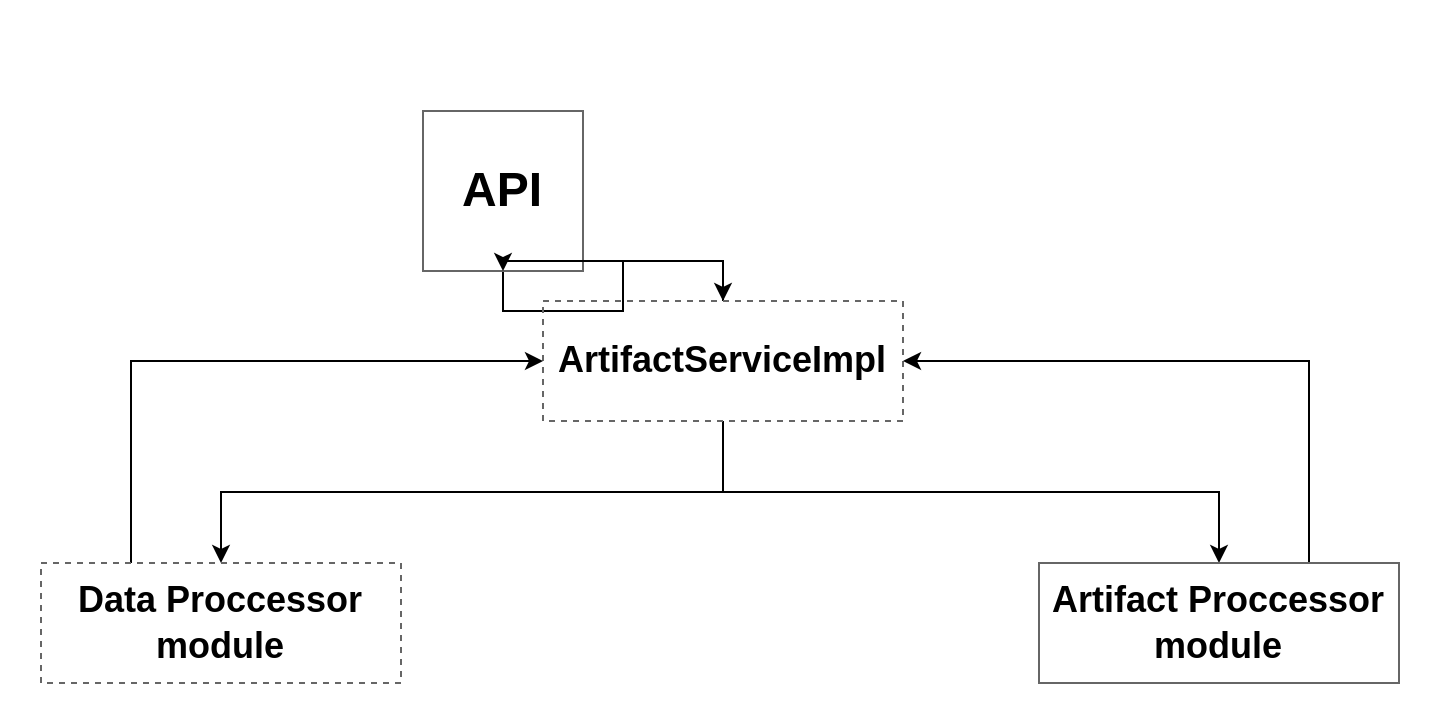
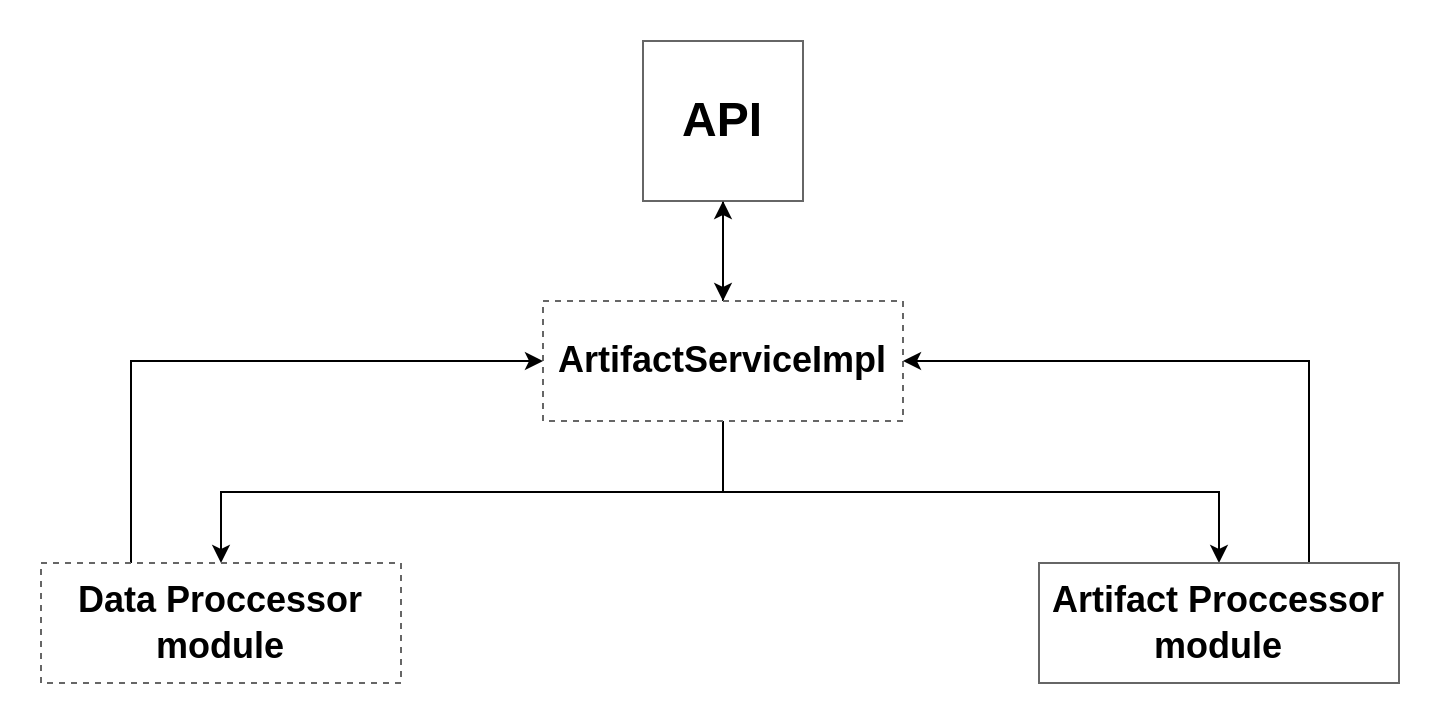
(503, 191) -> (723, 121)
